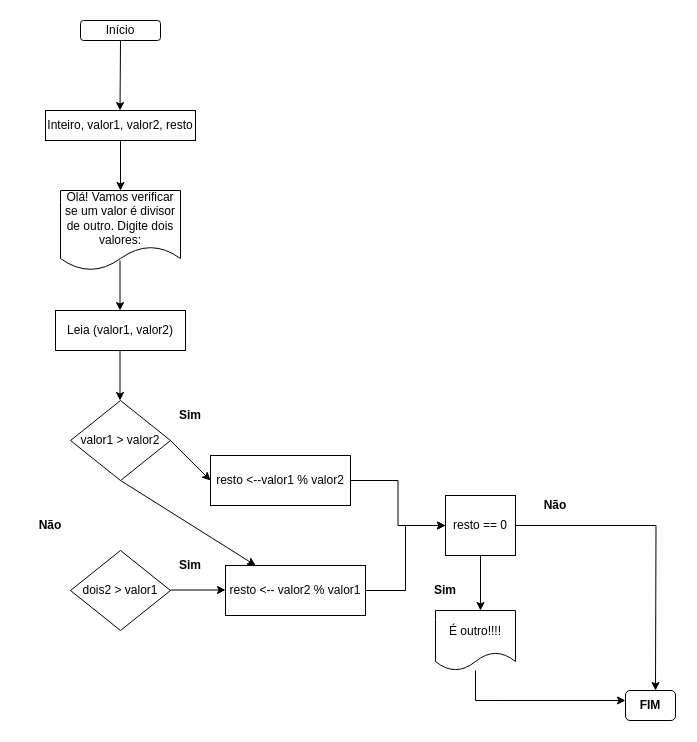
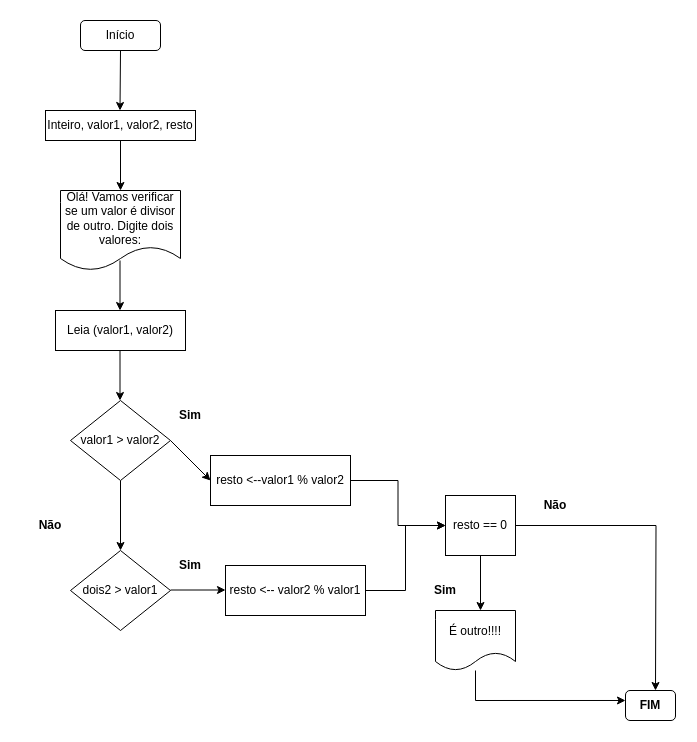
(121, 31) -> (121, 36)
(185, 521) -> (121, 512)
